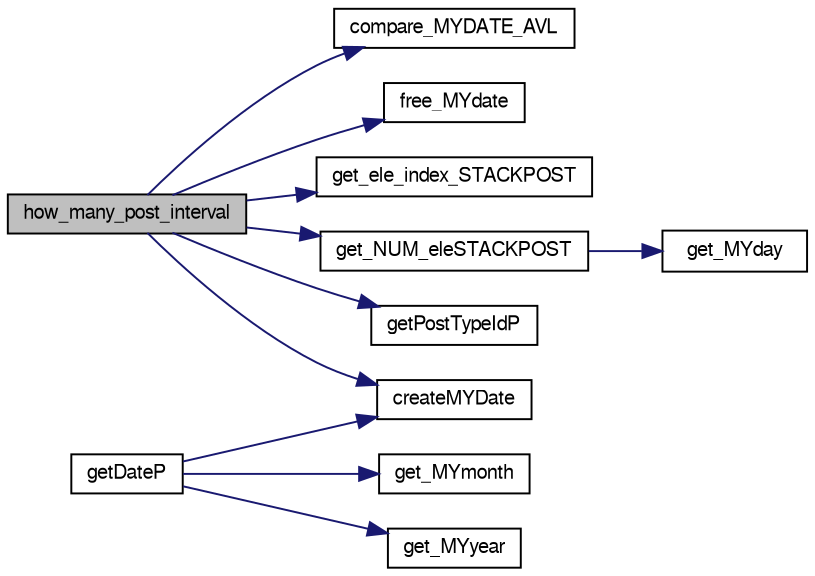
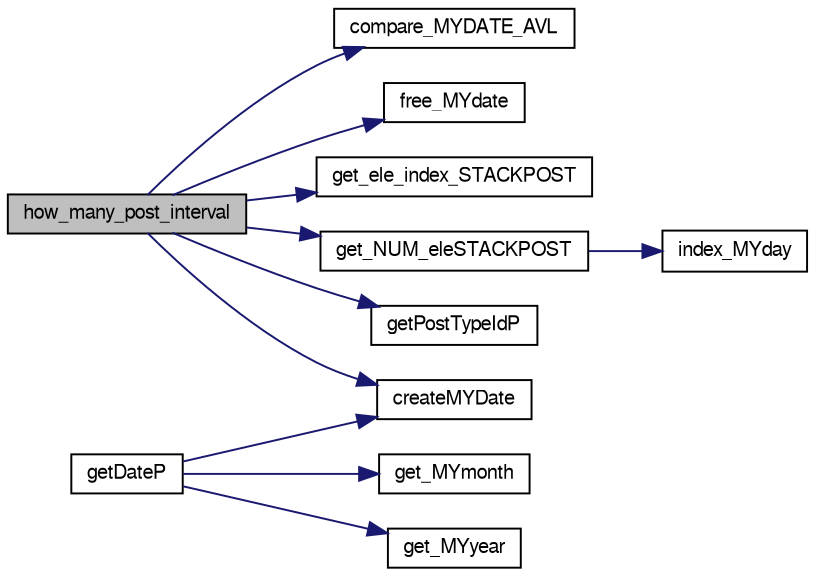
(735, 251) -> (735, 251)
